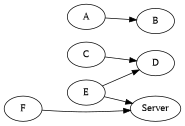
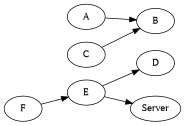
(117, 58) -> (118, 39)
(83, 112) -> (51, 102)
